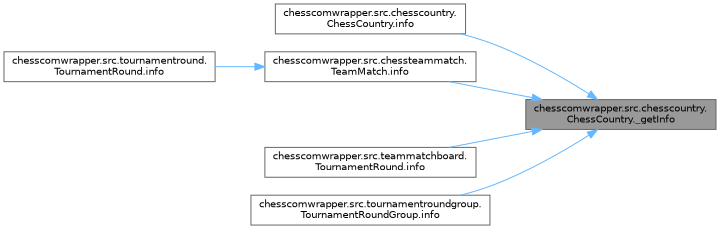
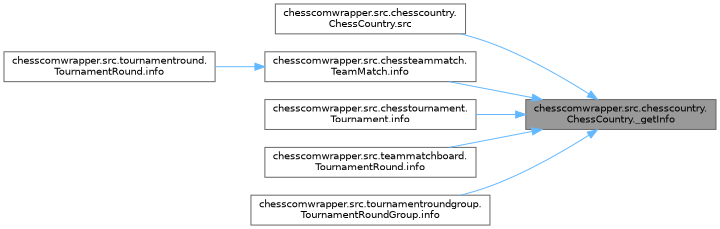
(370, 19) -> (370, 19)
none -> (370, 115)
